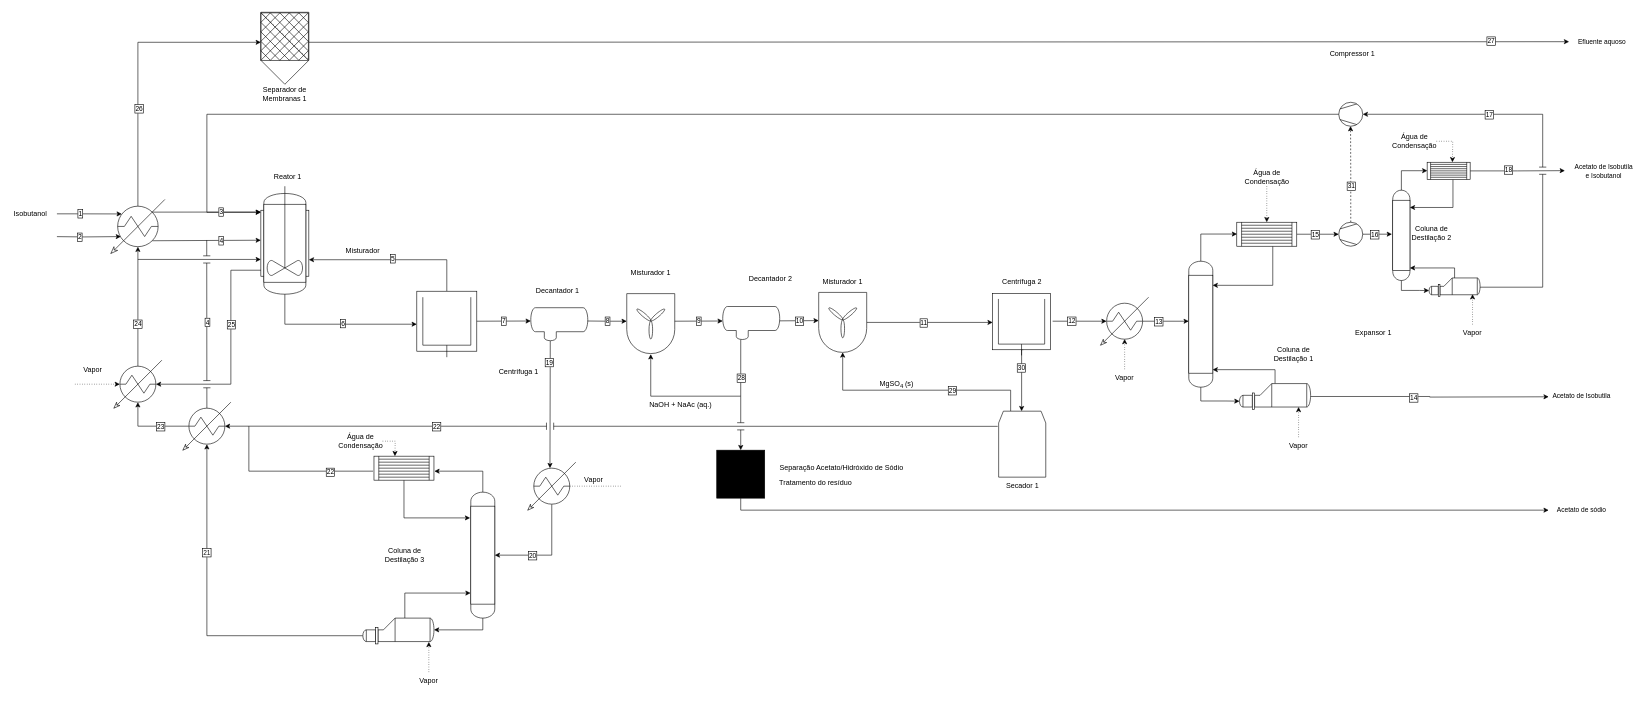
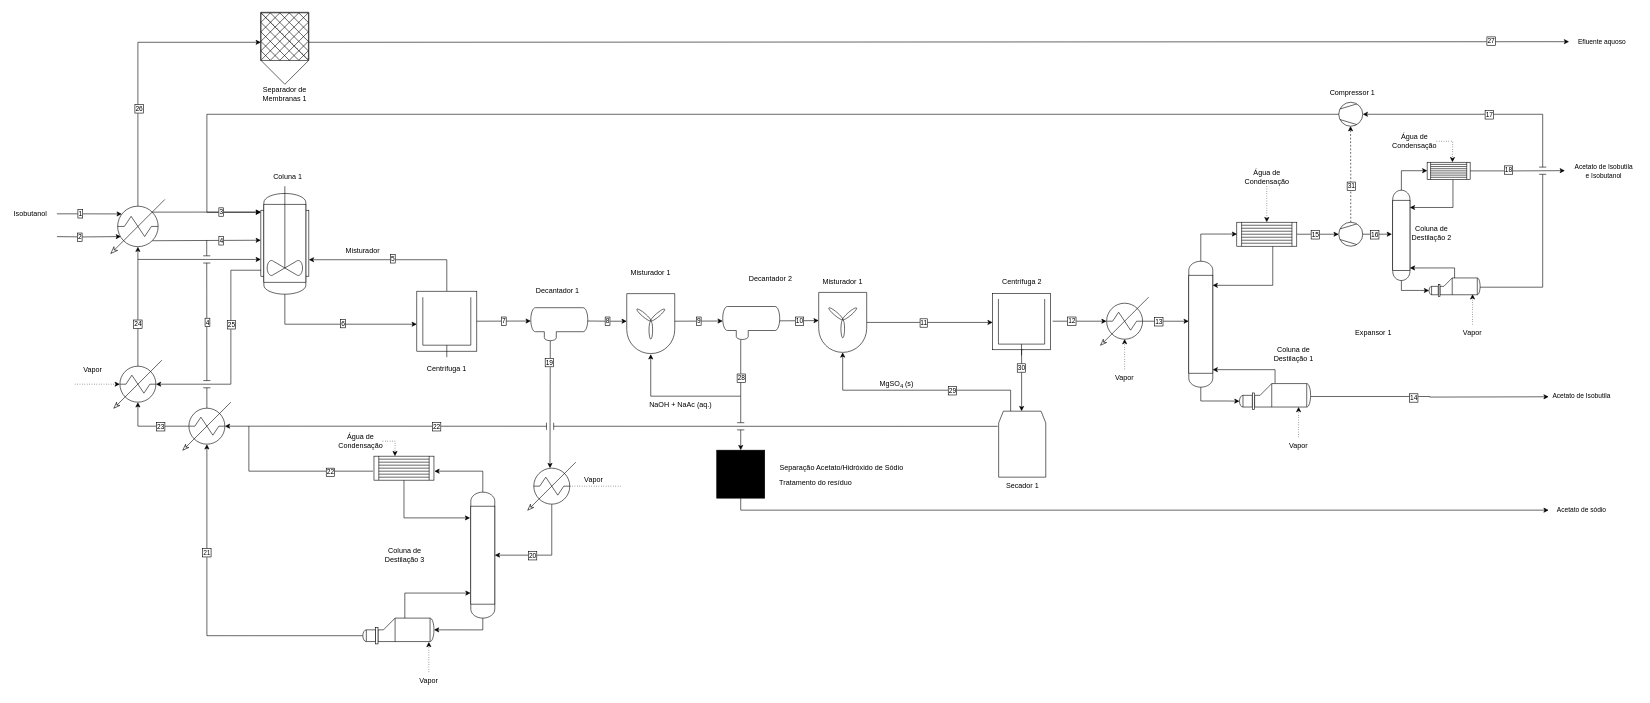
(1353, 54) -> (1353, 93)
(288, 177) -> (288, 177)
(519, 372) -> (447, 369)
